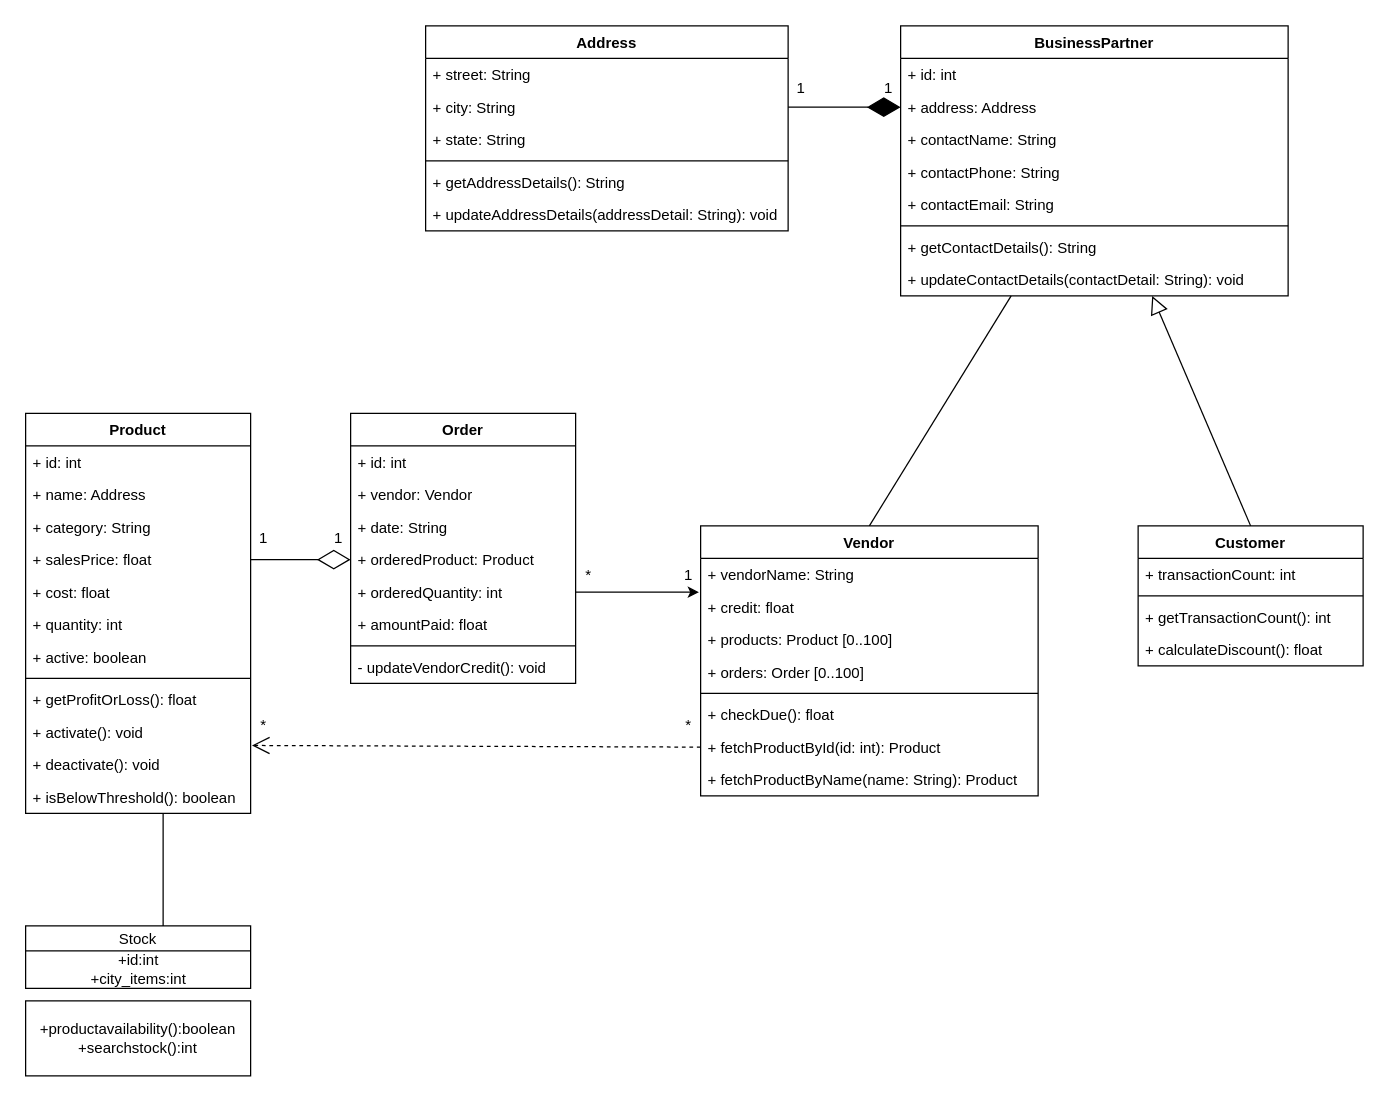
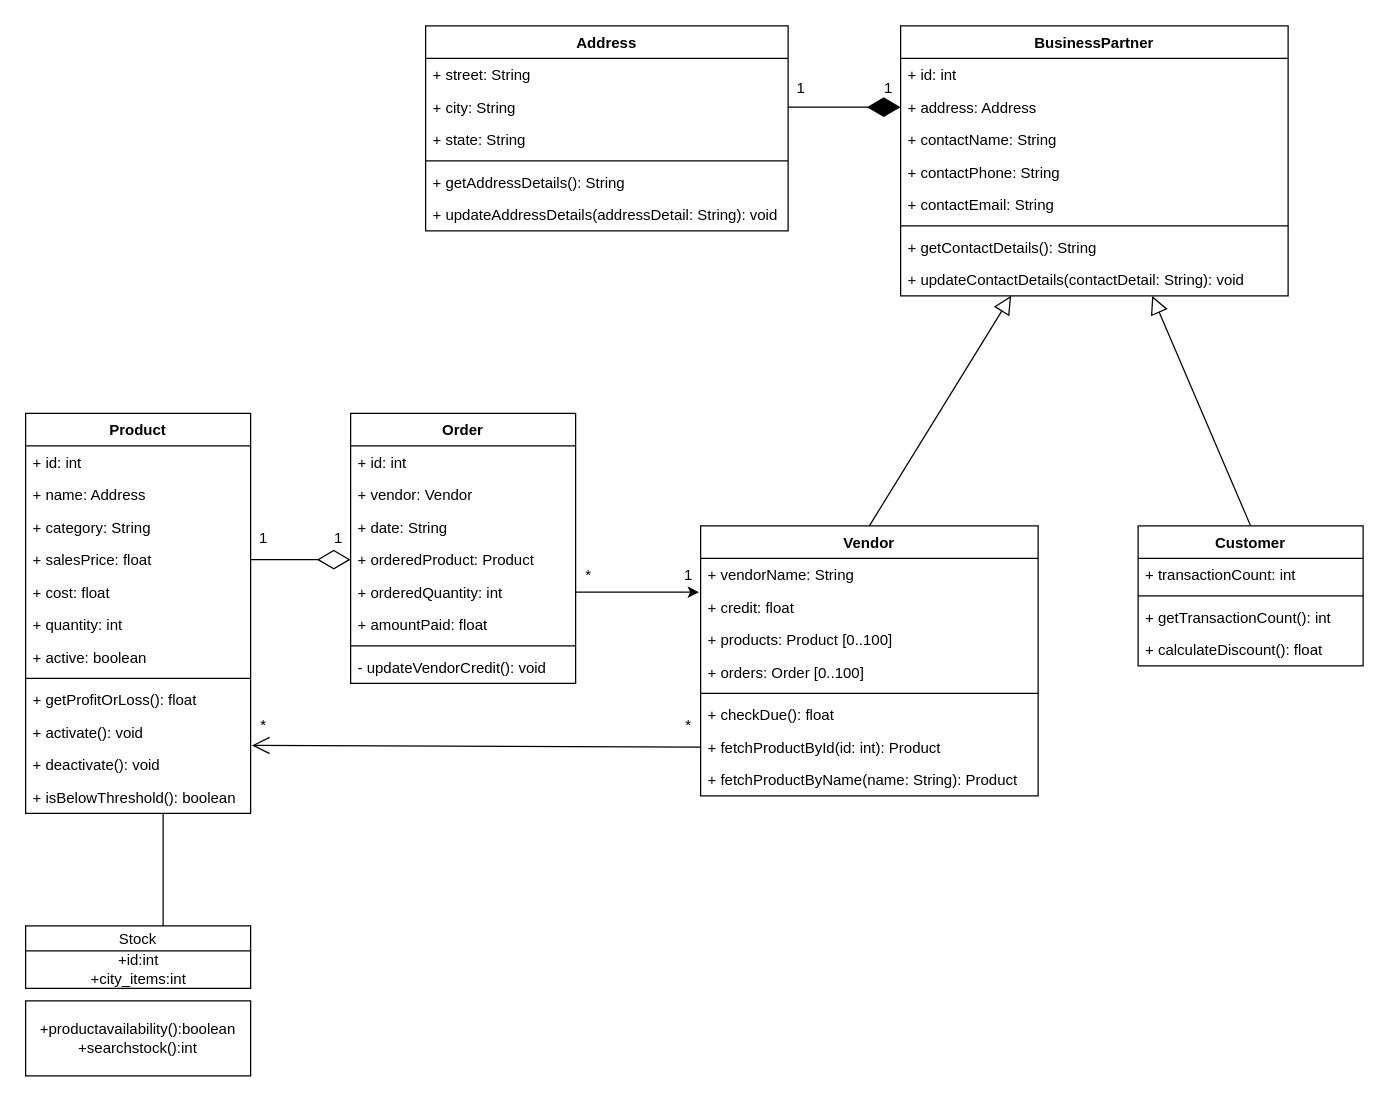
(1005, 306) -> (1001, 312)
(477, 746) -> (477, 746)
